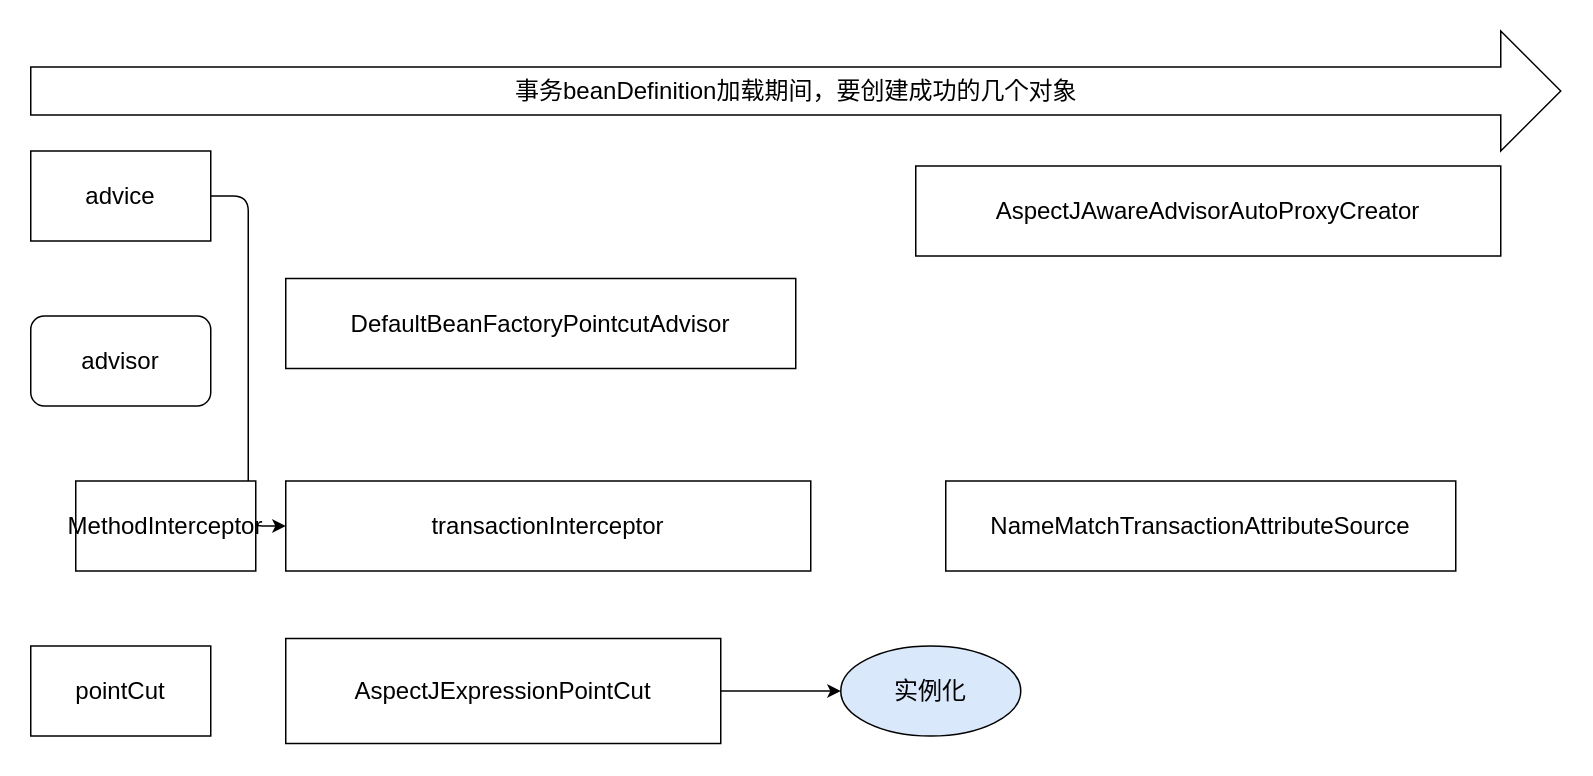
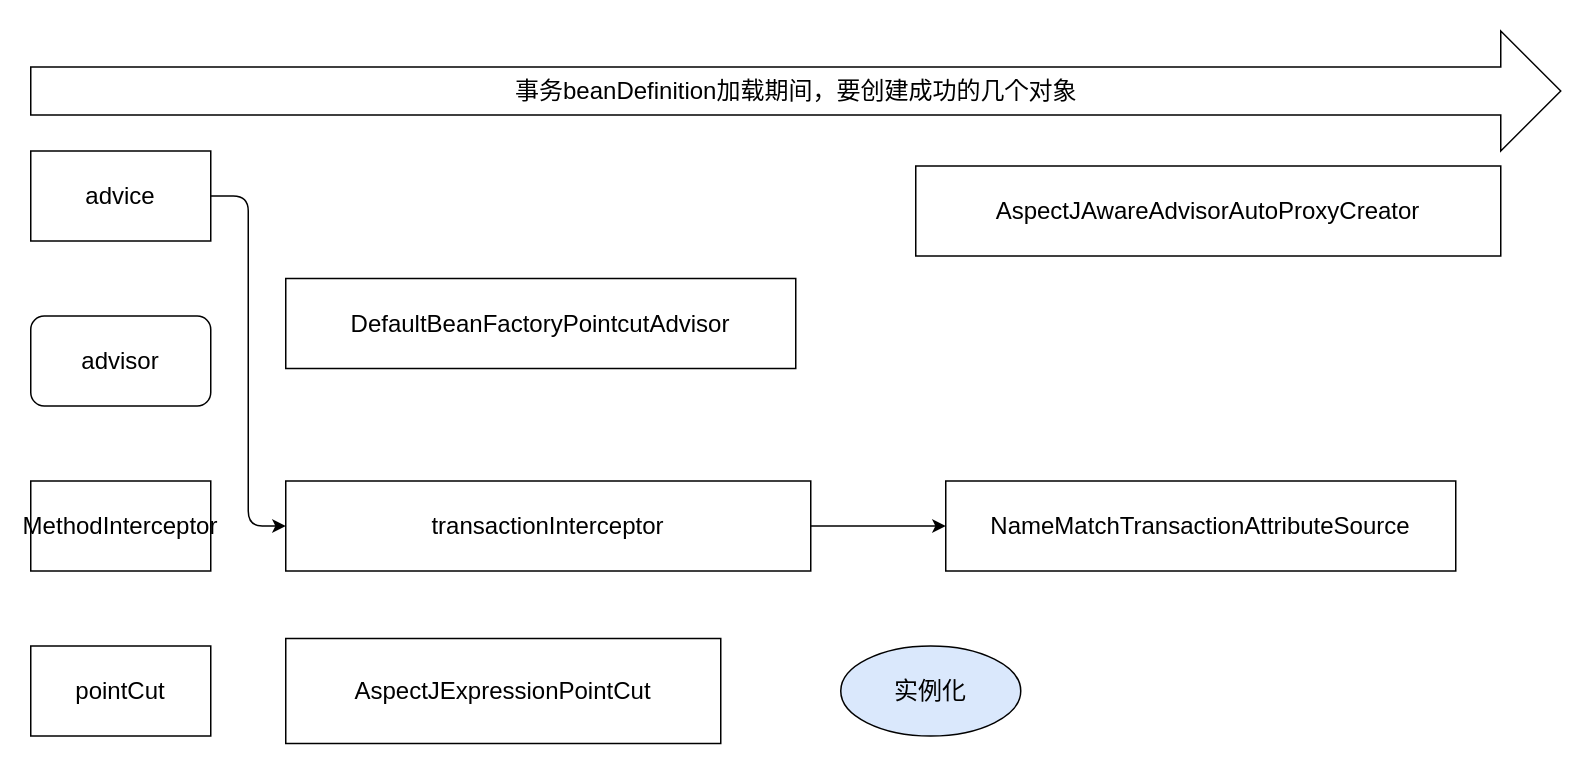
(166, 526) -> (121, 526)
none -> (873, 526)
(776, 691) -> none
